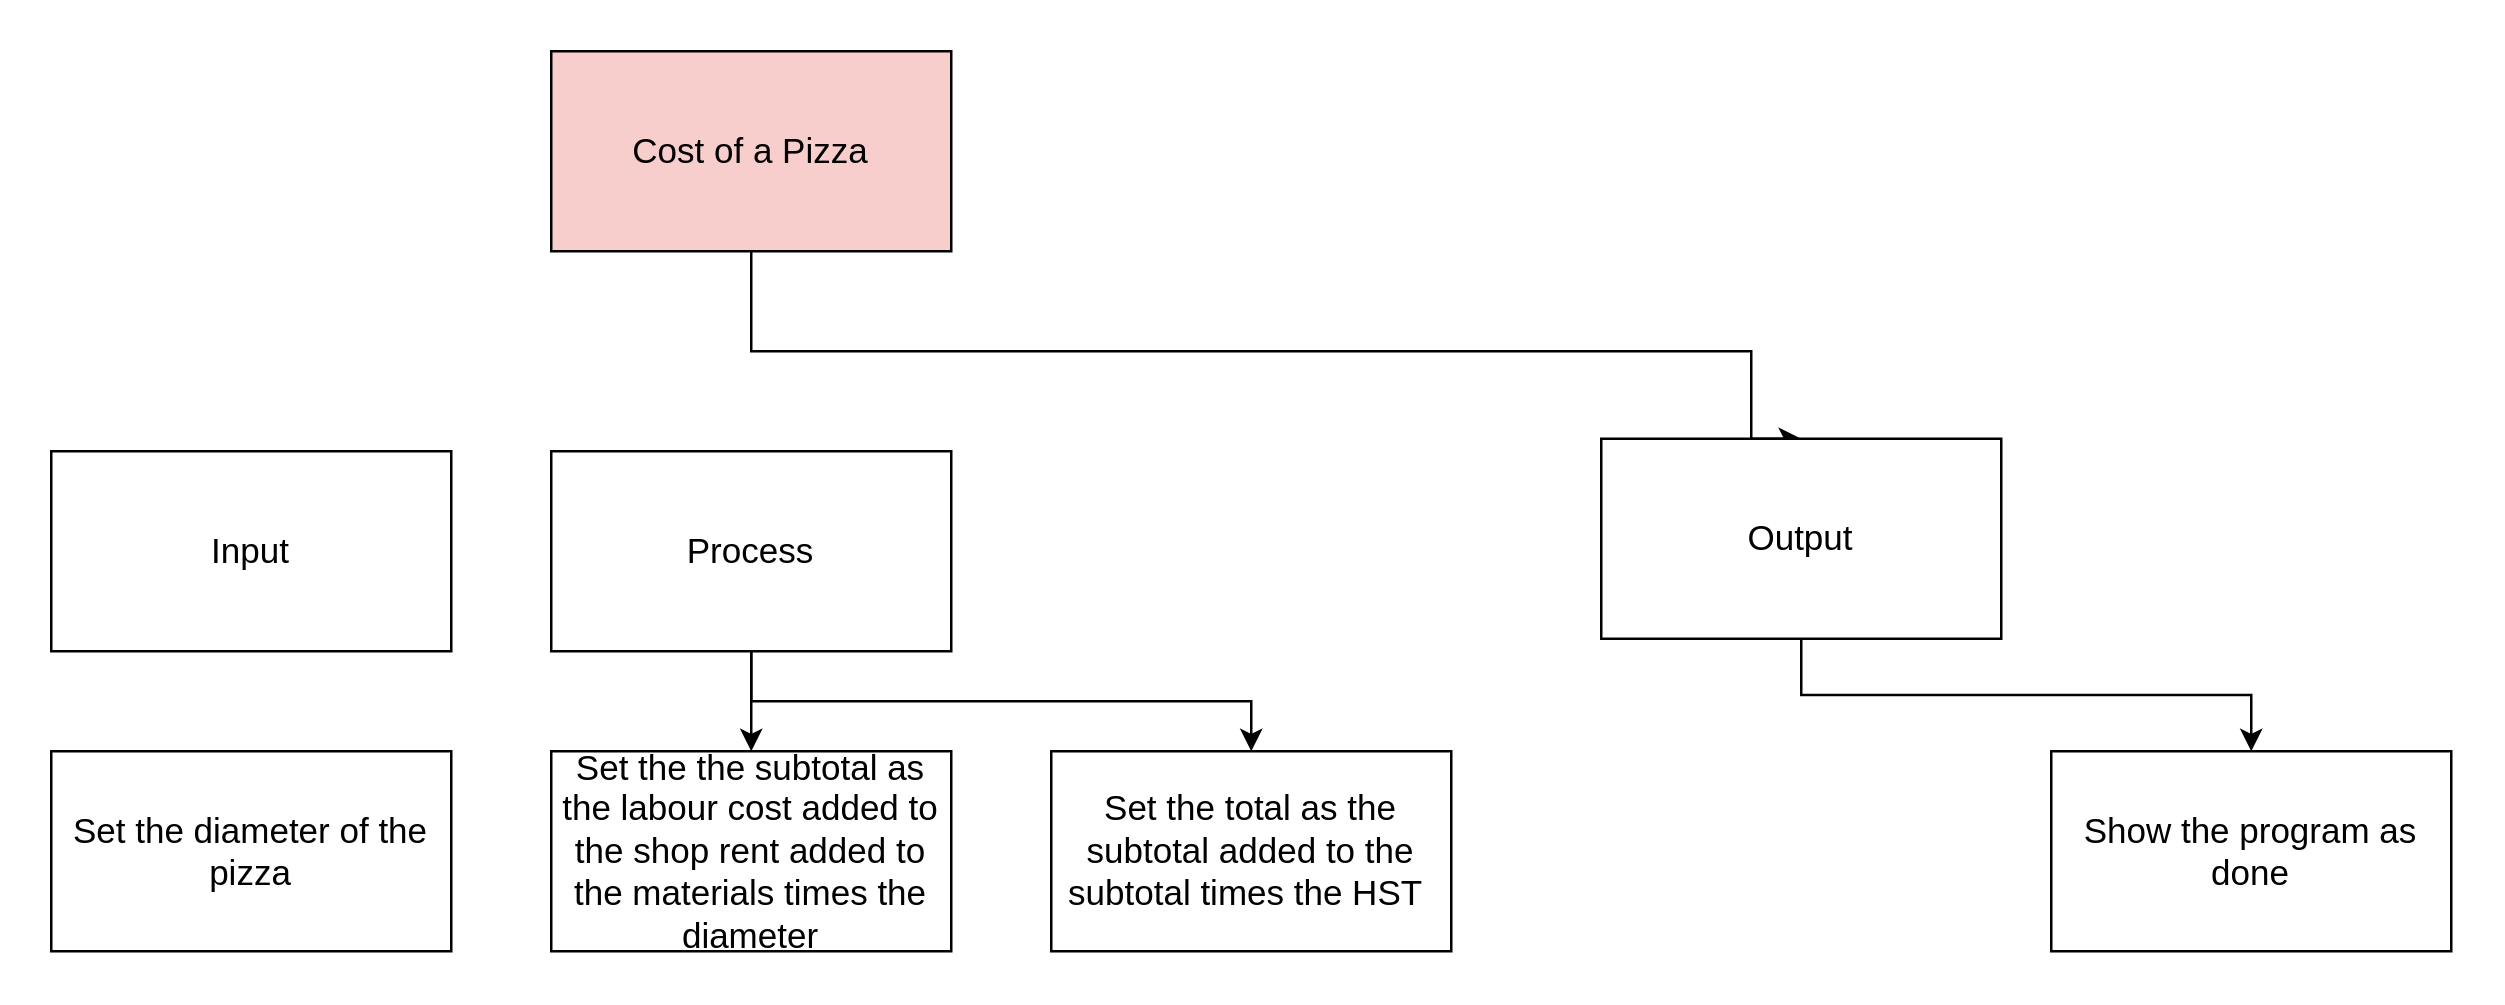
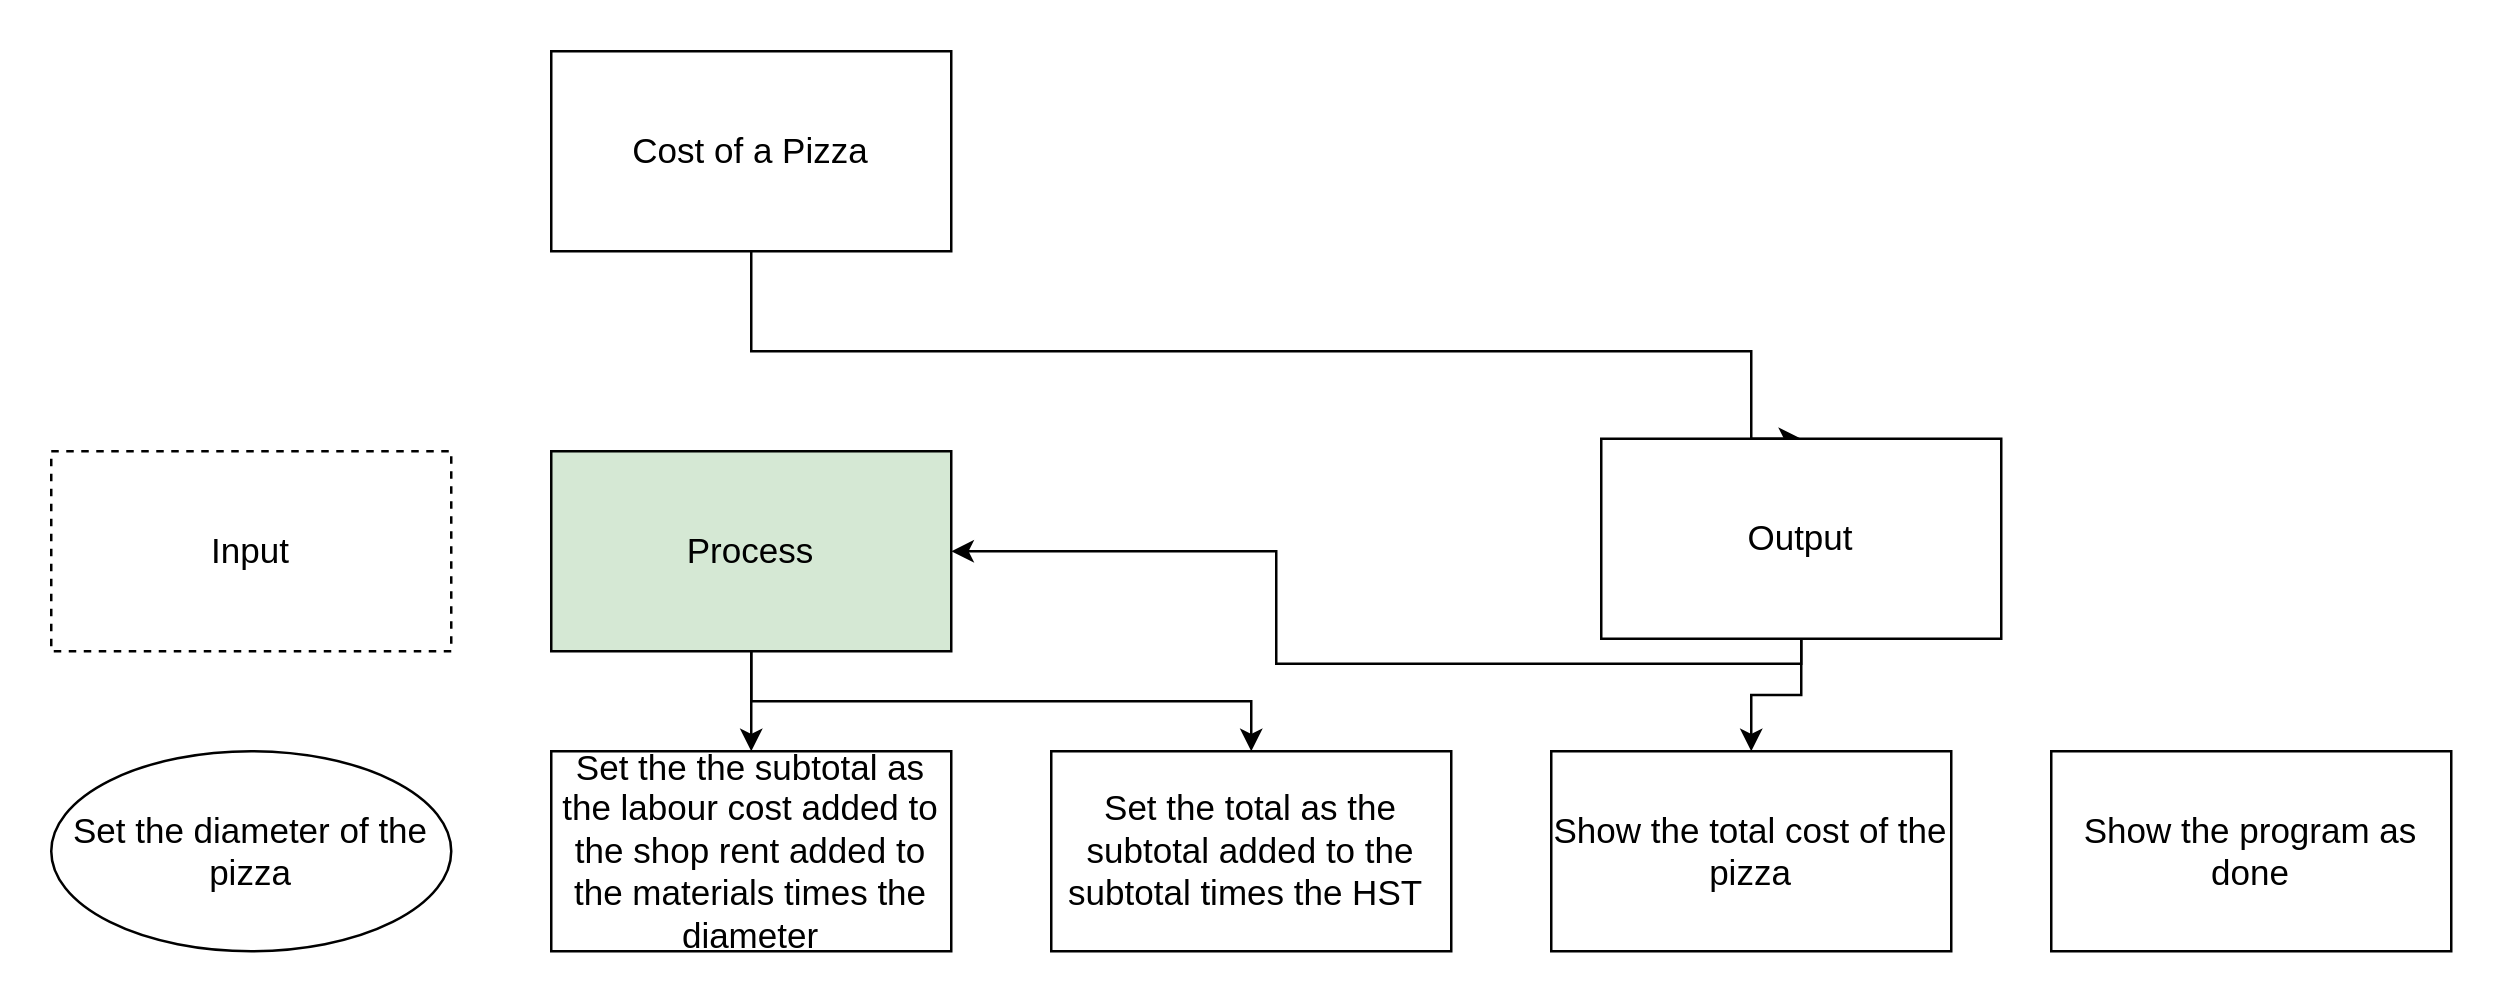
(751, 151) -> (751, 151)
(251, 551) -> (251, 551)
(751, 551) -> (751, 551)
none -> (1754, 695)
(2048, 695) -> (1326, 664)
(251, 851) -> (251, 851)
none -> (1751, 851)
